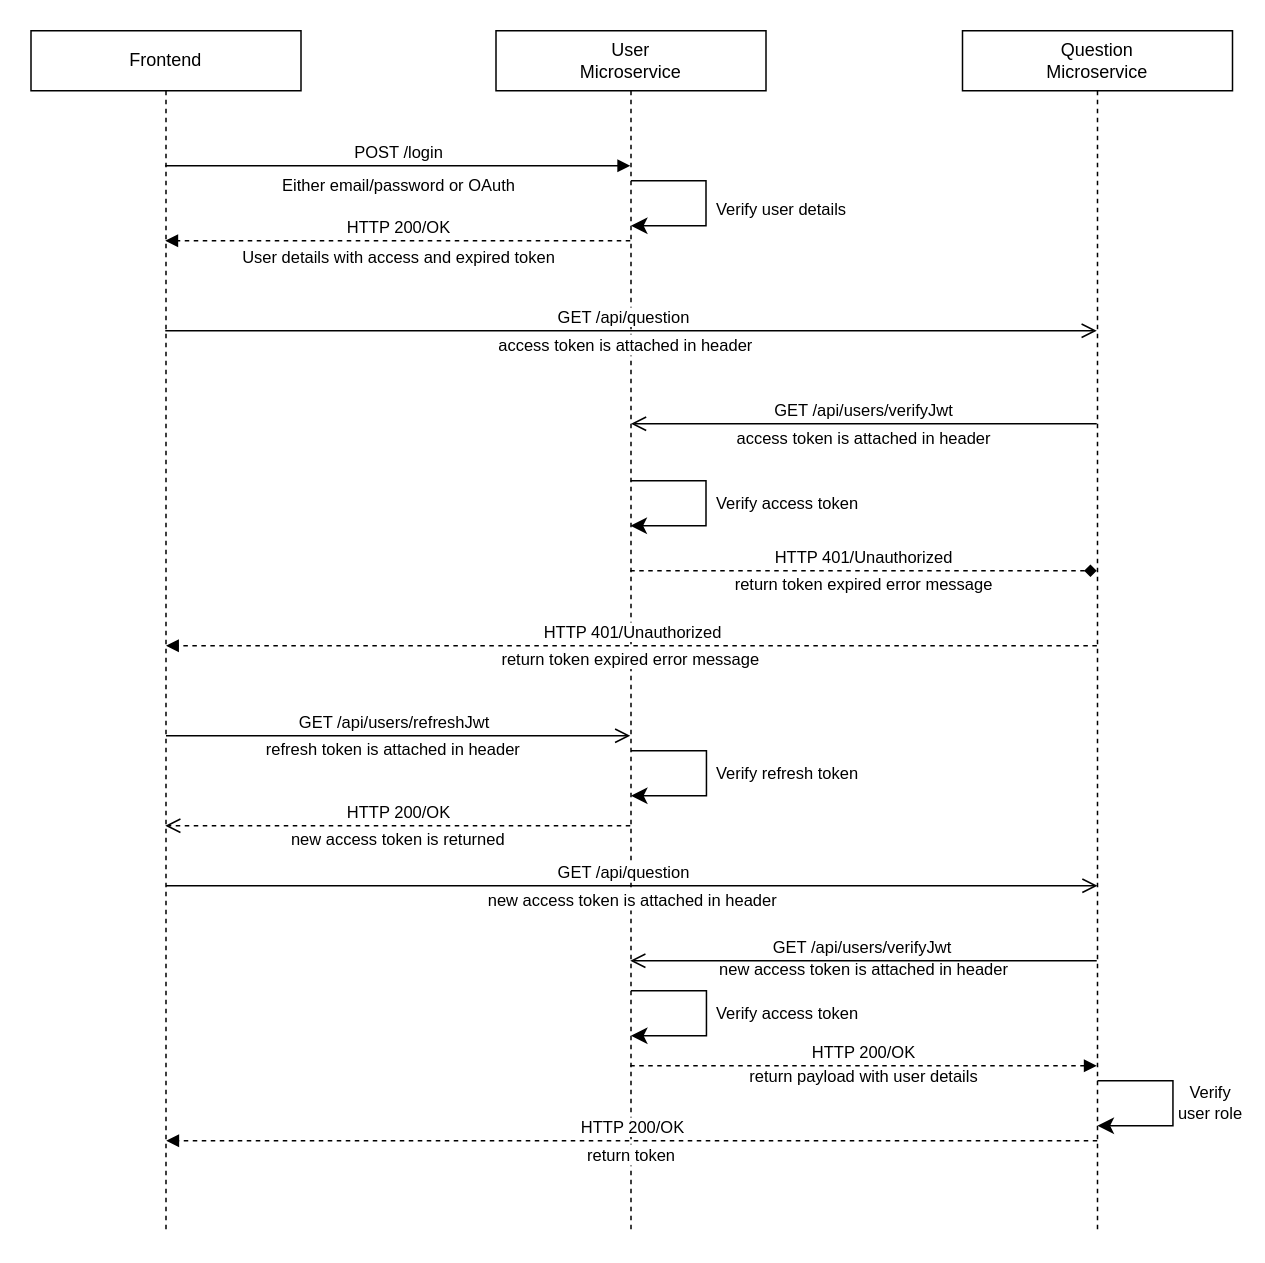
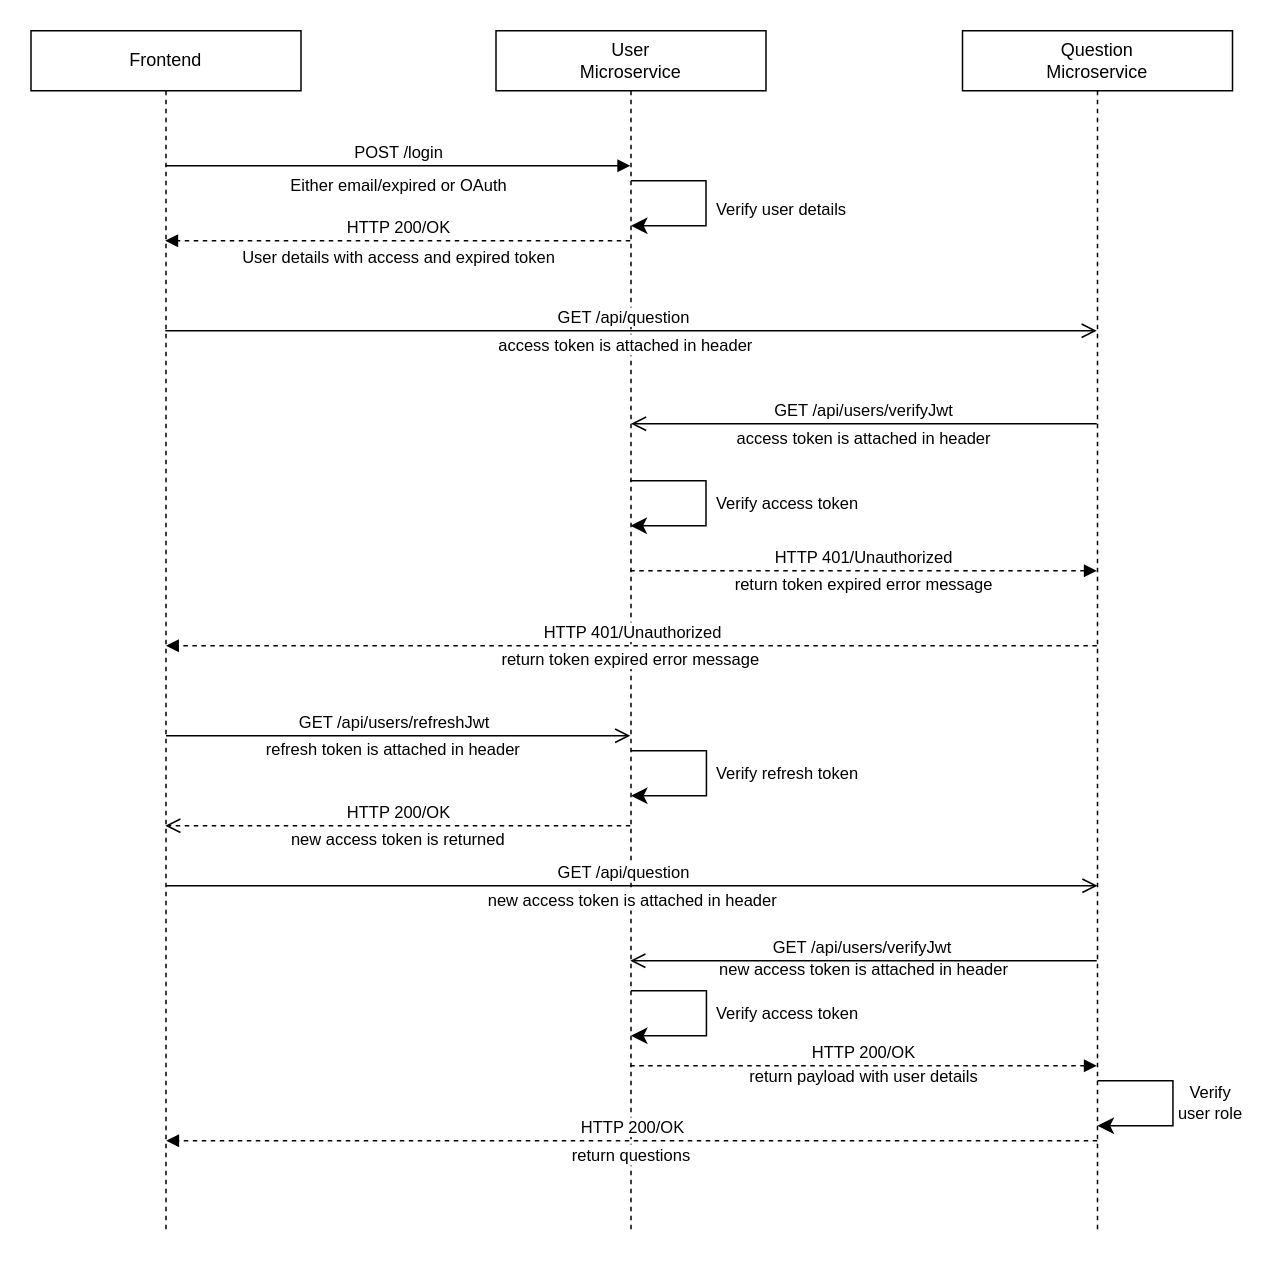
(399, 185) -> (399, 185)
(1083, 571) -> (1083, 571)
(632, 1156) -> (632, 1156)
